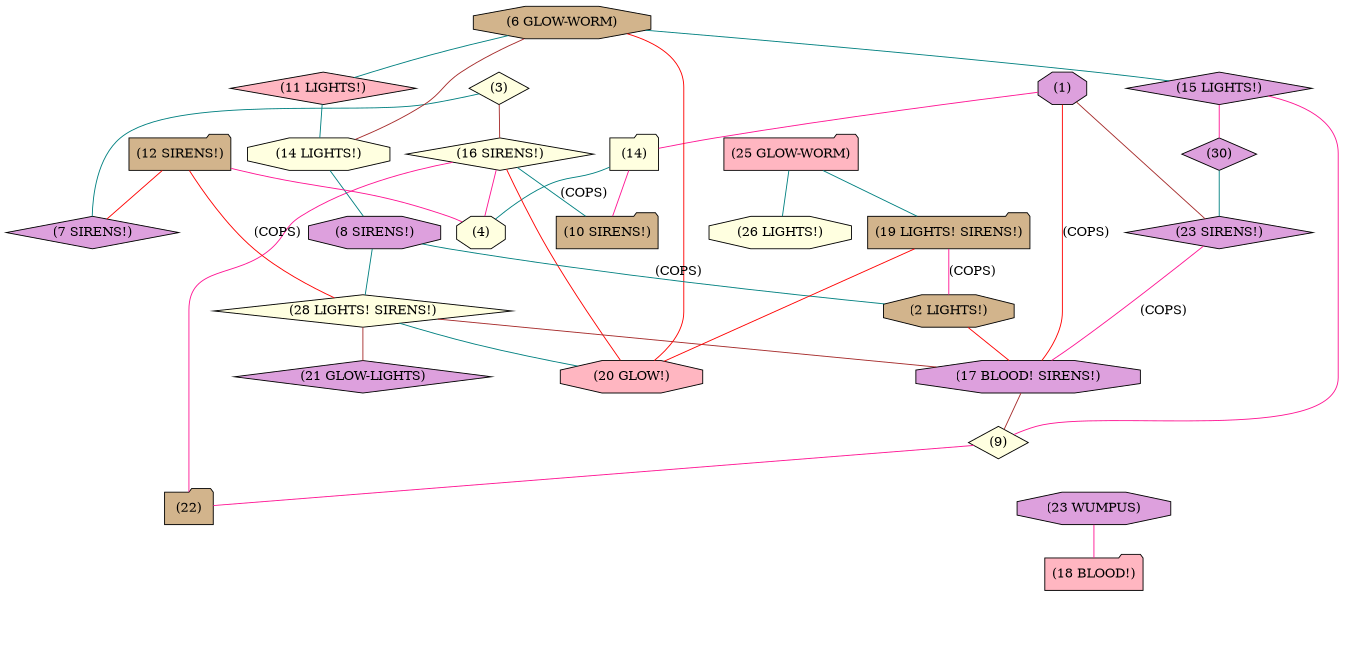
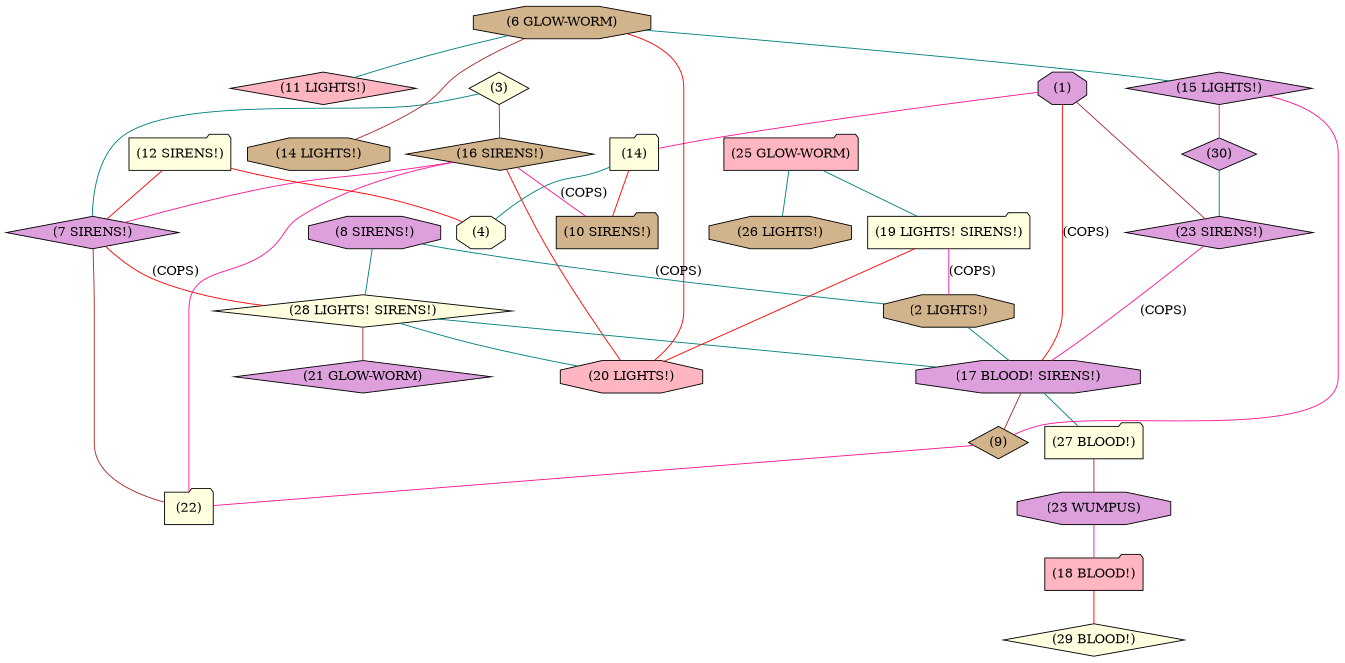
(321, 121) -> none
(180, 154) -> (180, 154)
(319, 154) -> (319, 154)
(500, 154) -> (500, 154)
(336, 189) -> (336, 189)
(552, 192) -> (552, 192)
(491, 193) -> (279, 185)
(621, 193) -> (621, 193)
(350, 198) -> none
(780, 233) -> (780, 233)
(949, 233) -> (949, 233)
(251, 246) -> (179, 288)
(687, 343) -> (687, 343)
(989, 344) -> (989, 344)
(363, 377) -> (363, 377)
(632, 377) -> (632, 377)
none -> (94, 395)
(998, 443) -> (998, 443)
none -> (1094, 443)
(189, 508) -> (189, 508)
none -> (1094, 640)
